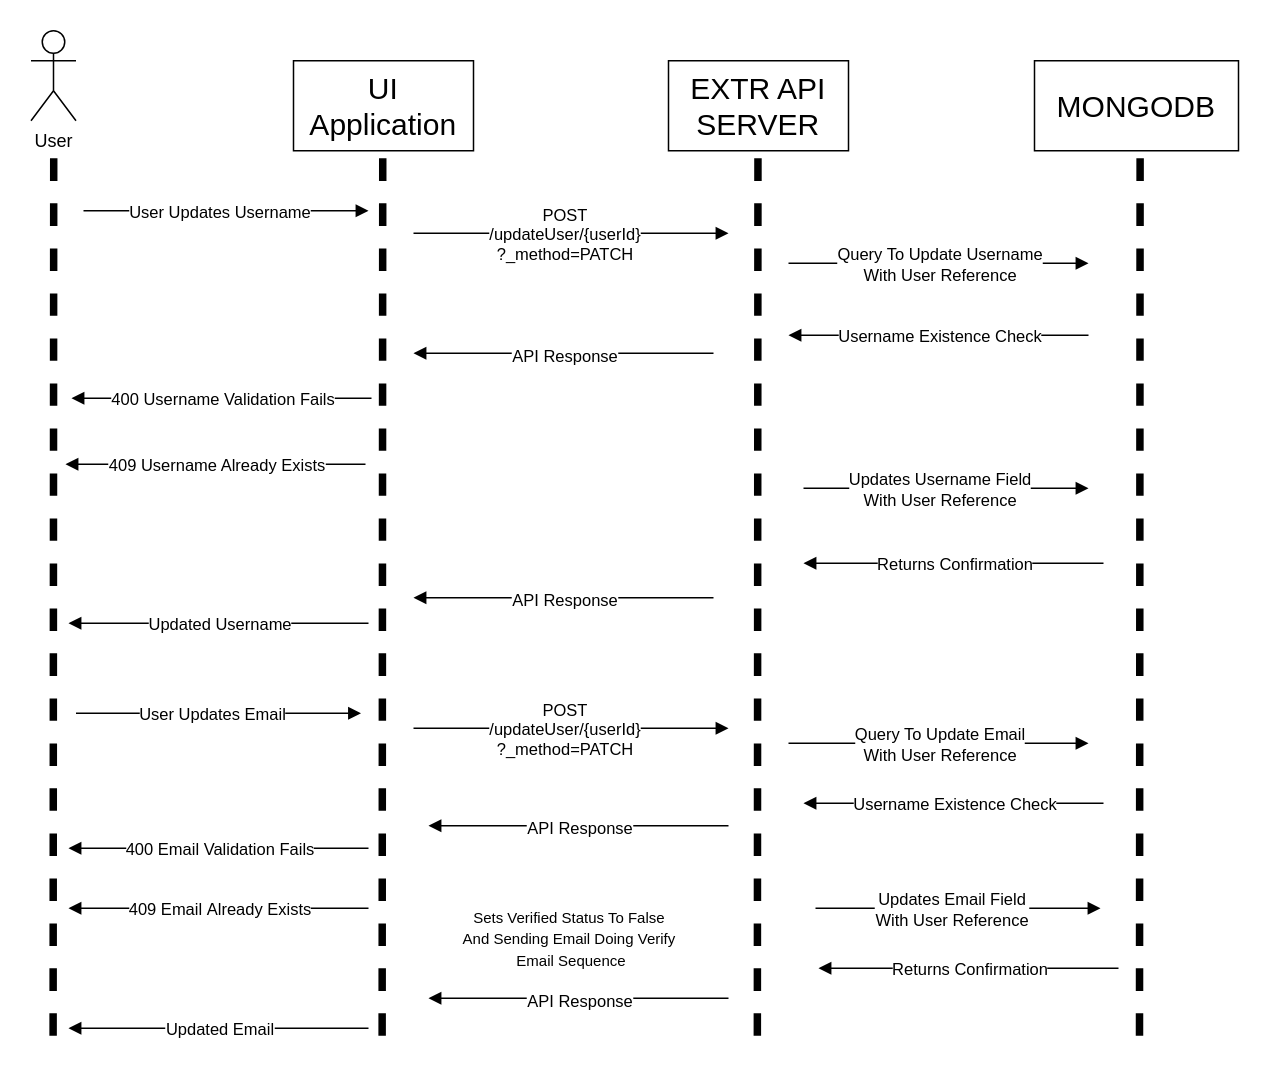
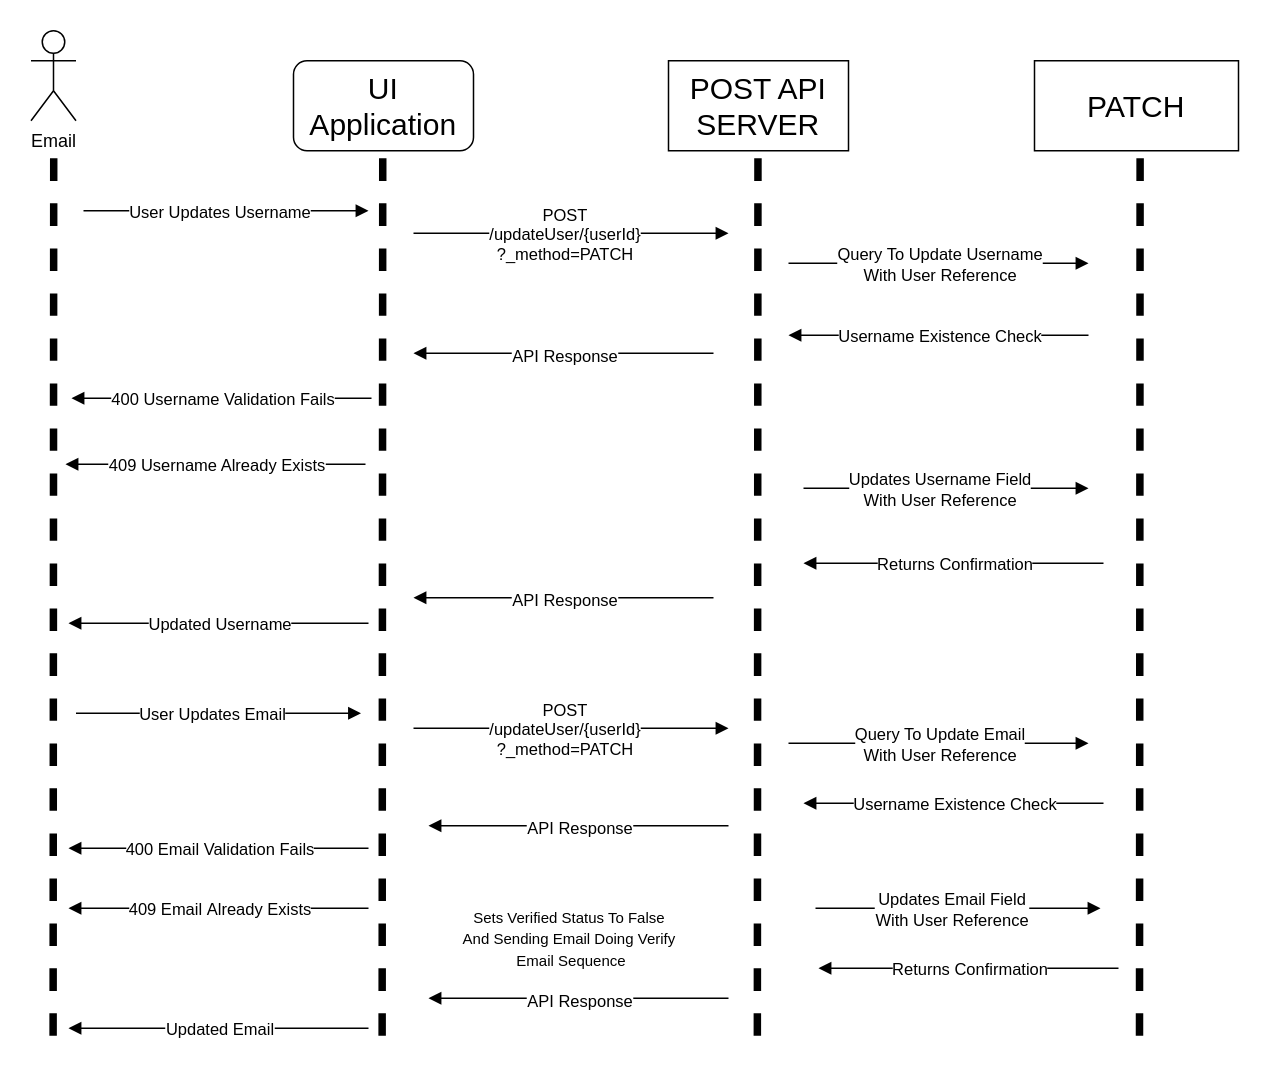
(383, 106) -> (383, 106)
(758, 106) -> (758, 106)
(1136, 106) -> (1136, 106)
(54, 142) -> (54, 142)
